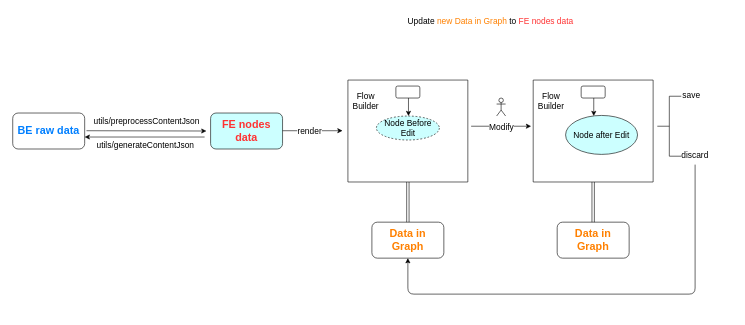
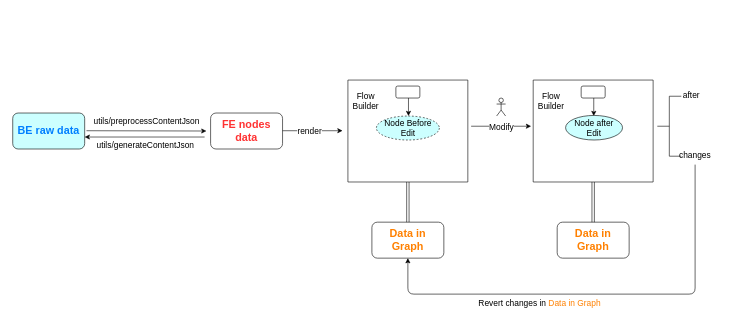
(491, 21) -> none
(692, 96) -> (692, 96)
(48, 131) -> (48, 131)
(246, 131) -> (246, 131)
(602, 135) -> (594, 128)
(695, 156) -> (695, 156)
none -> (540, 303)
